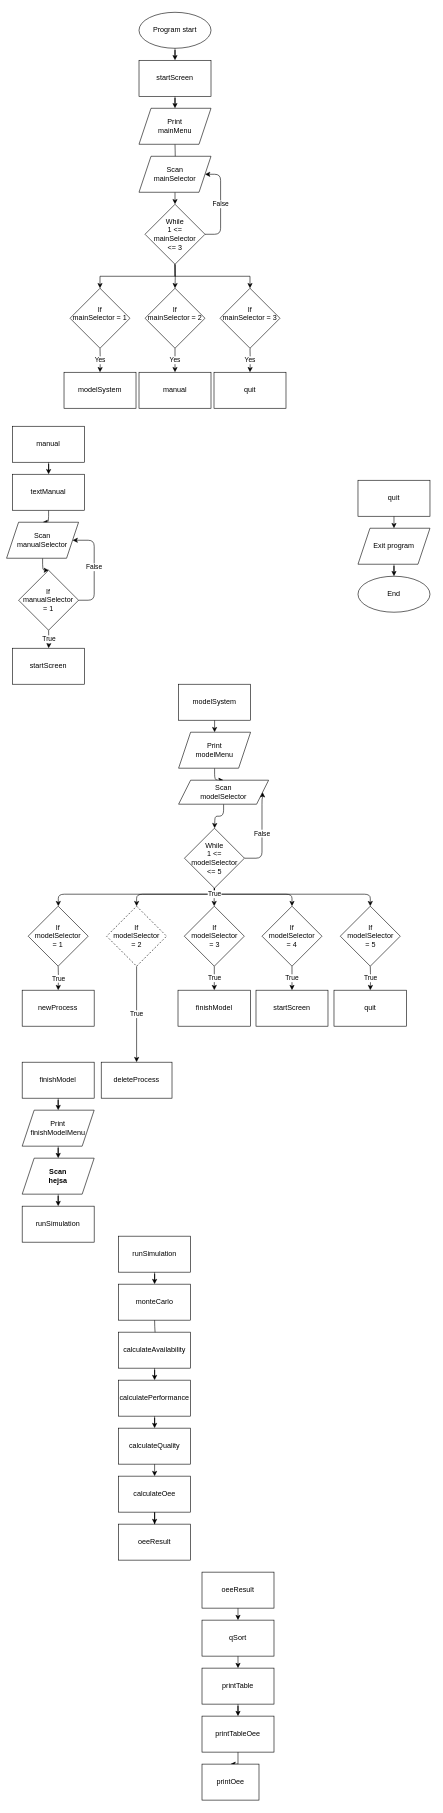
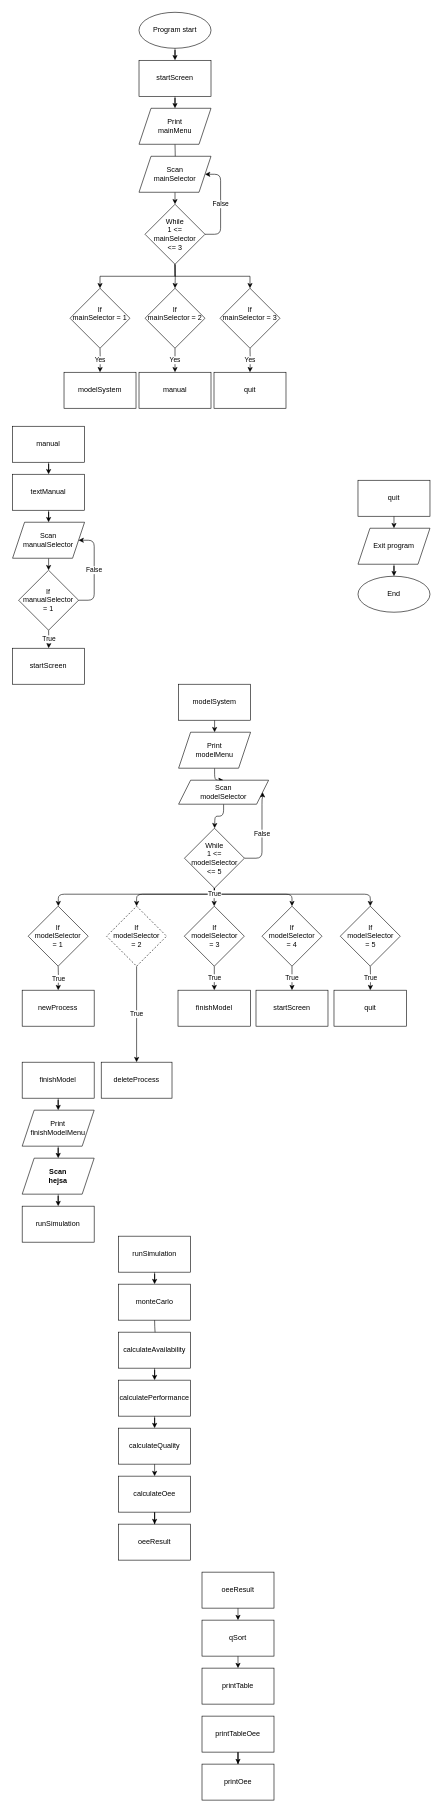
(42, 540) -> (48, 540)
(238, 1710) -> none
(230, 1782) -> (238, 1782)
